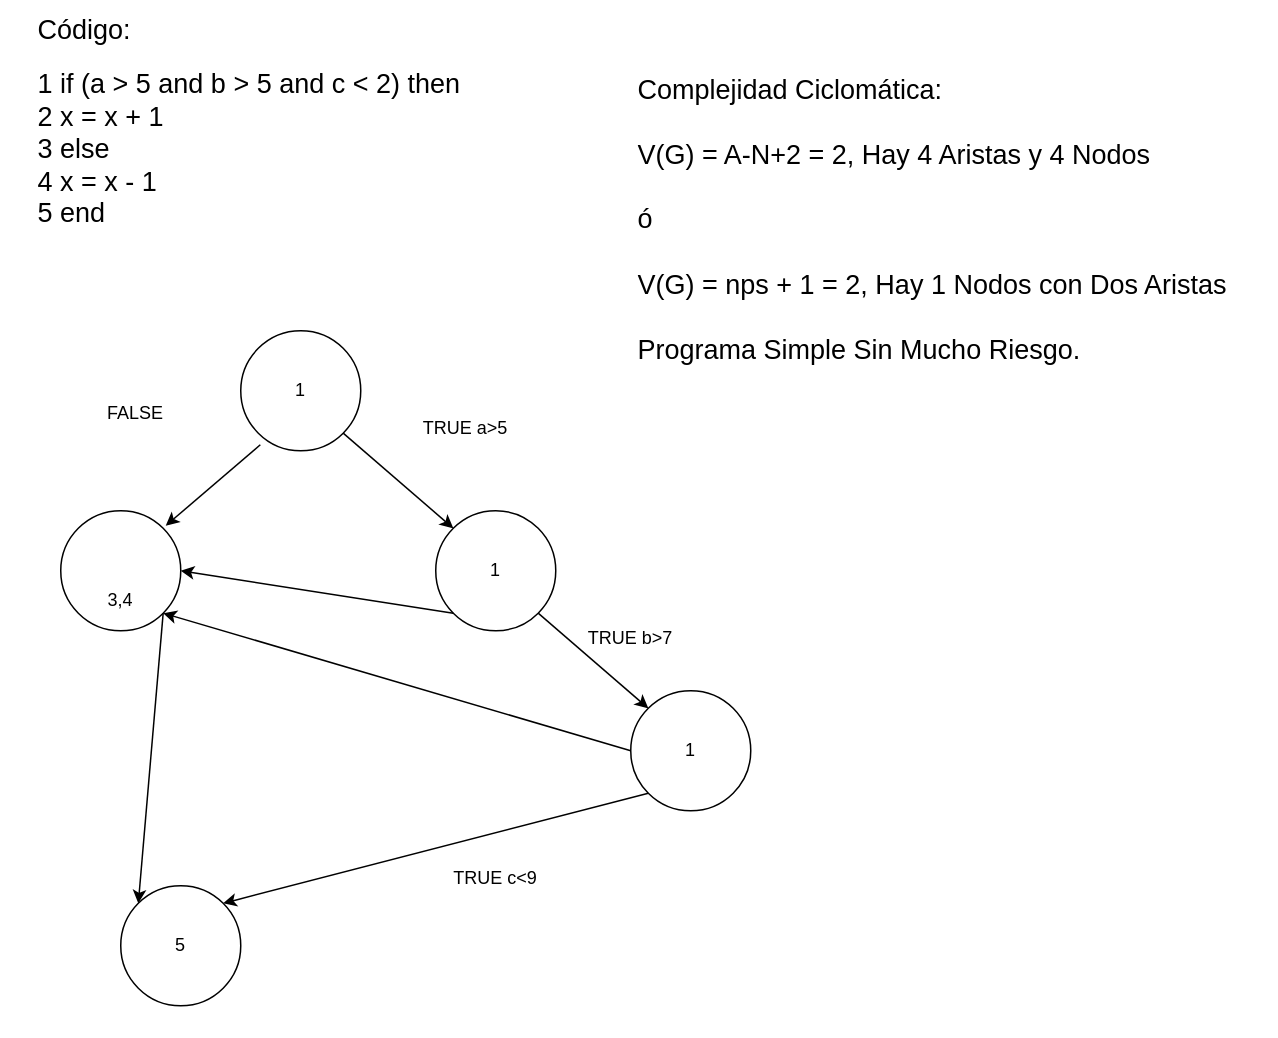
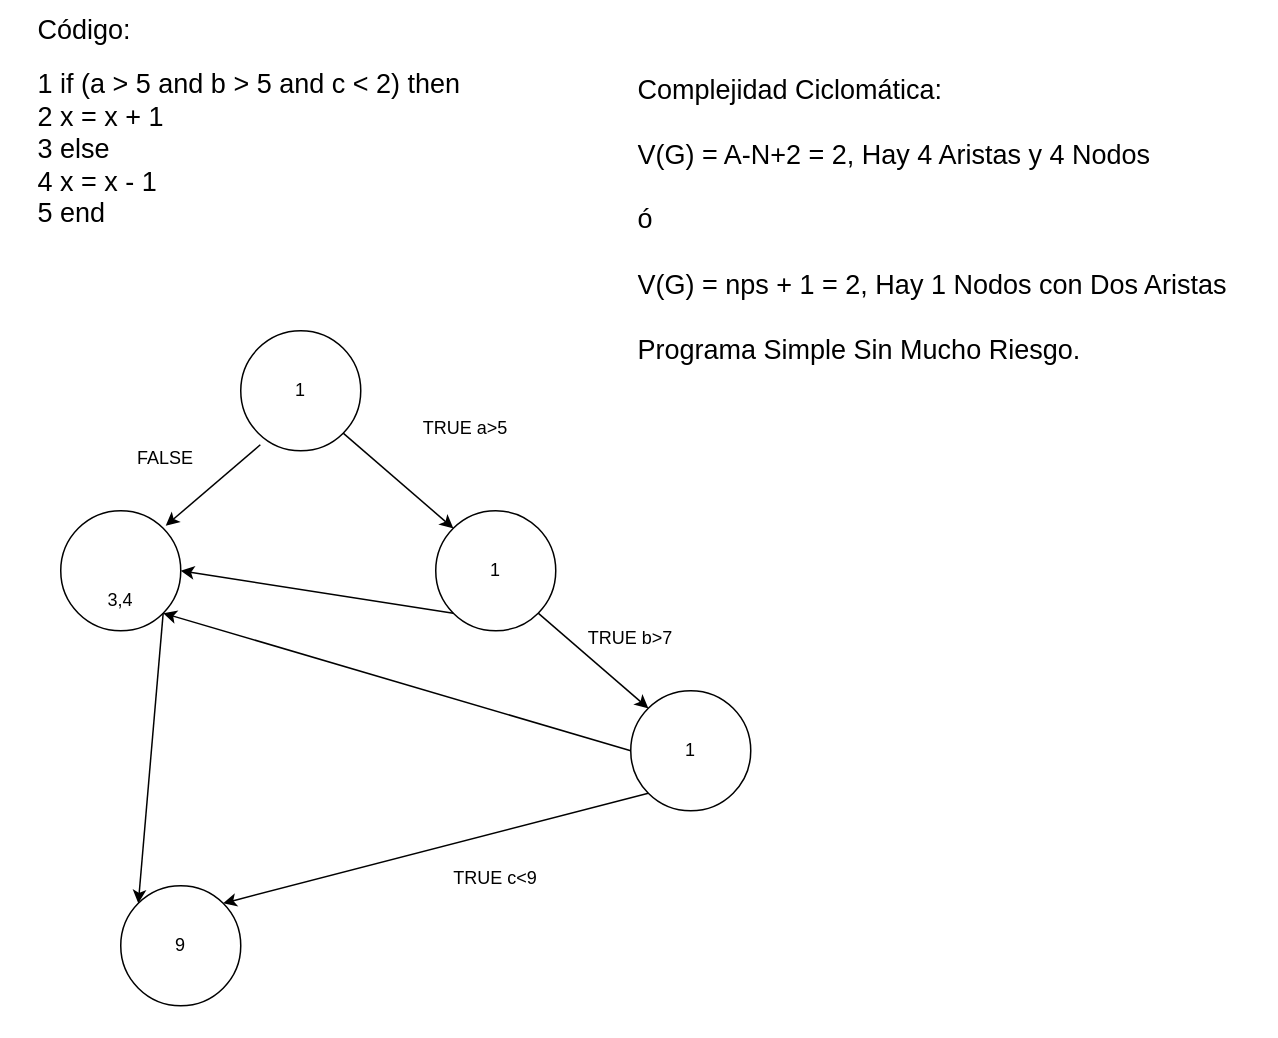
(136, 413) -> (166, 458)
(181, 946) -> (181, 946)
